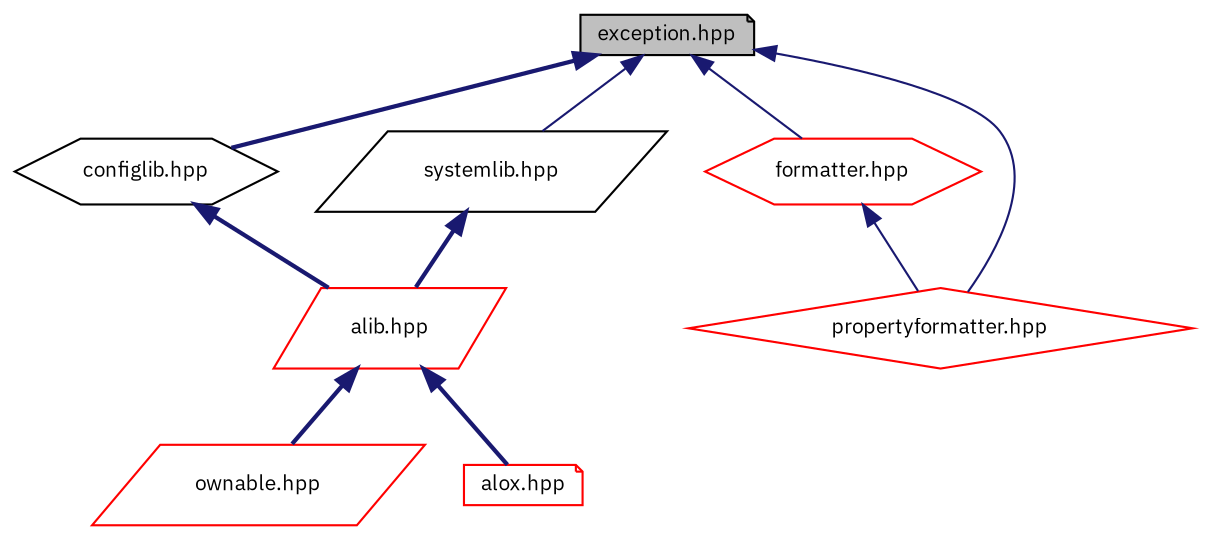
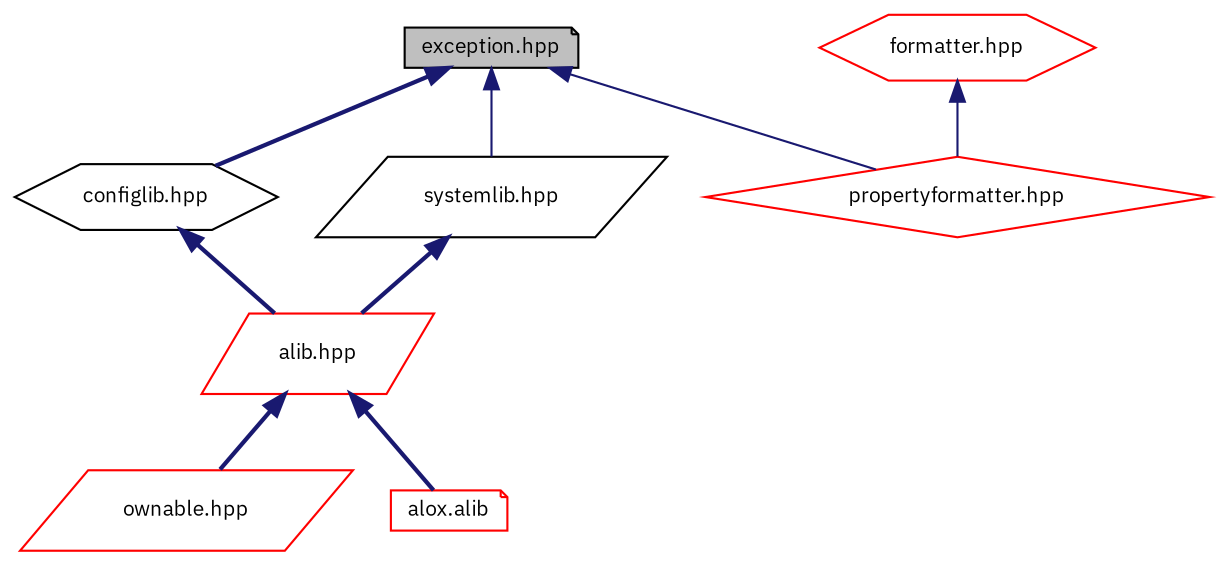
(755, 103) -> none
(523, 485) -> (449, 511)
